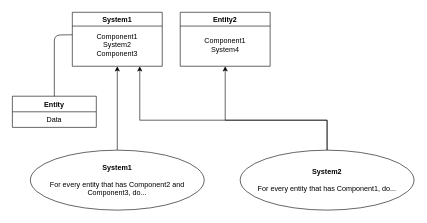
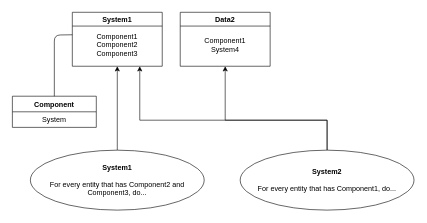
(225, 20) -> (225, 20)
(117, 45) -> (117, 45)
(54, 104) -> (54, 104)
(54, 120) -> (54, 120)
